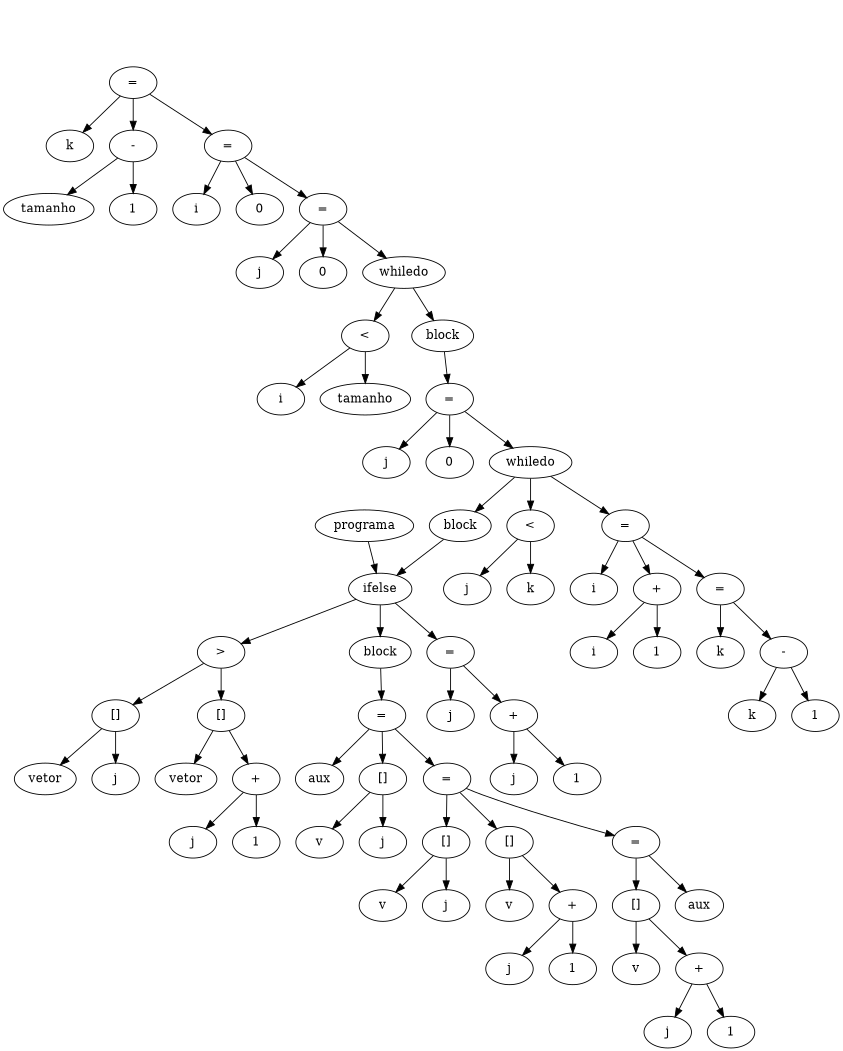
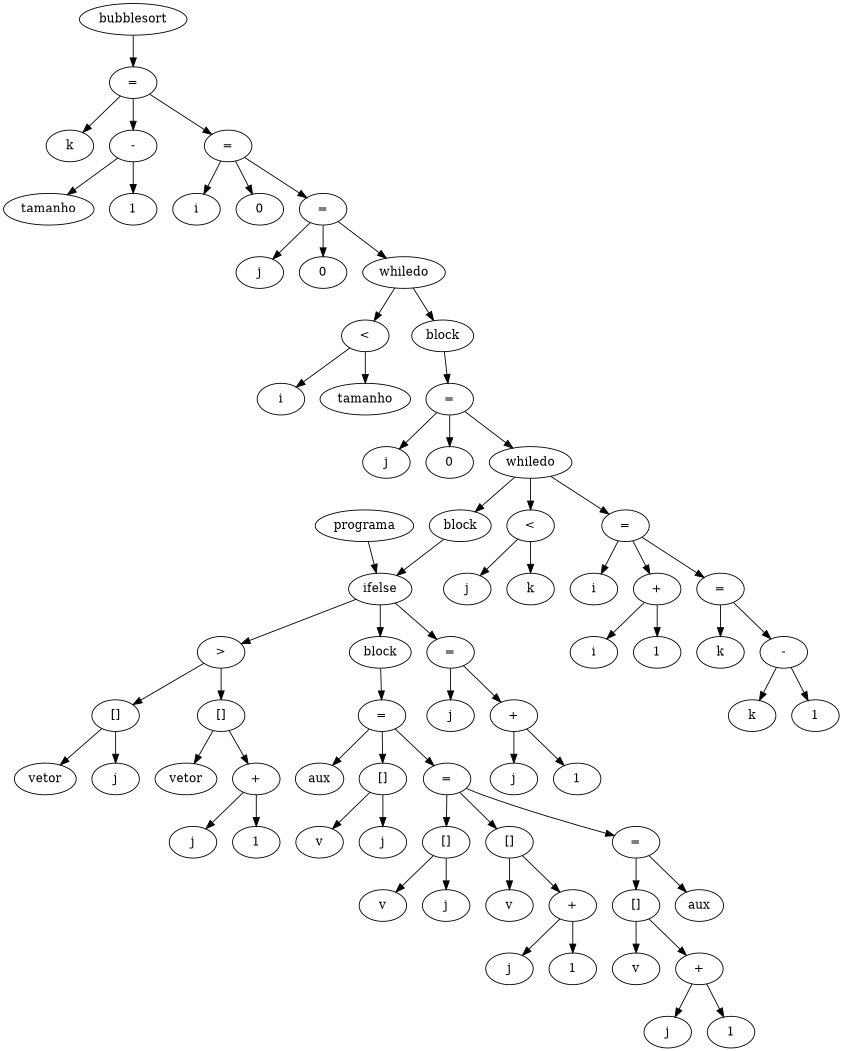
none -> (133, 19)
